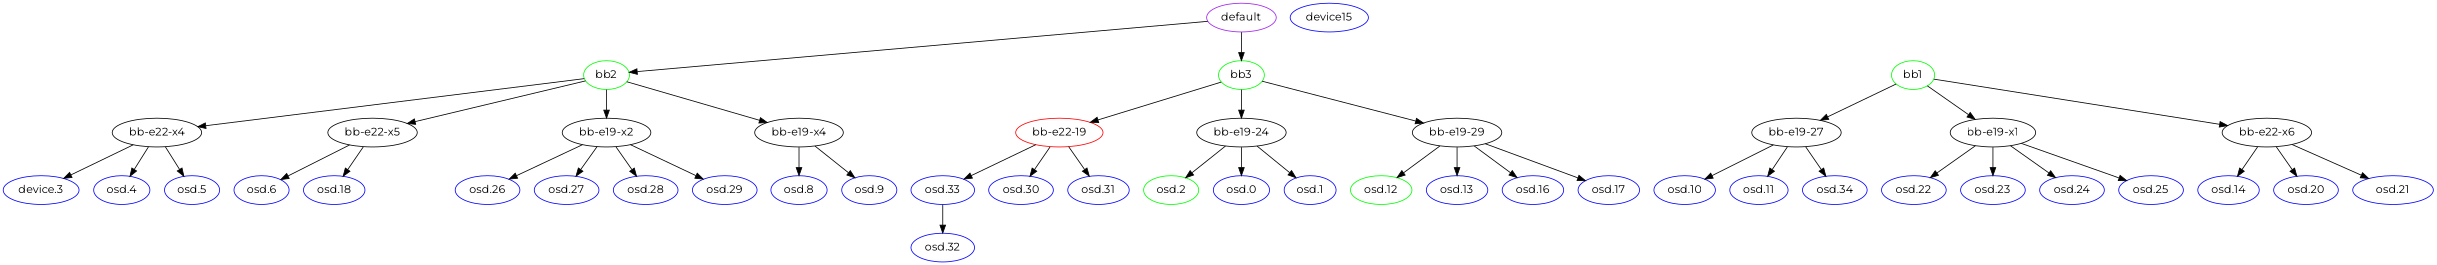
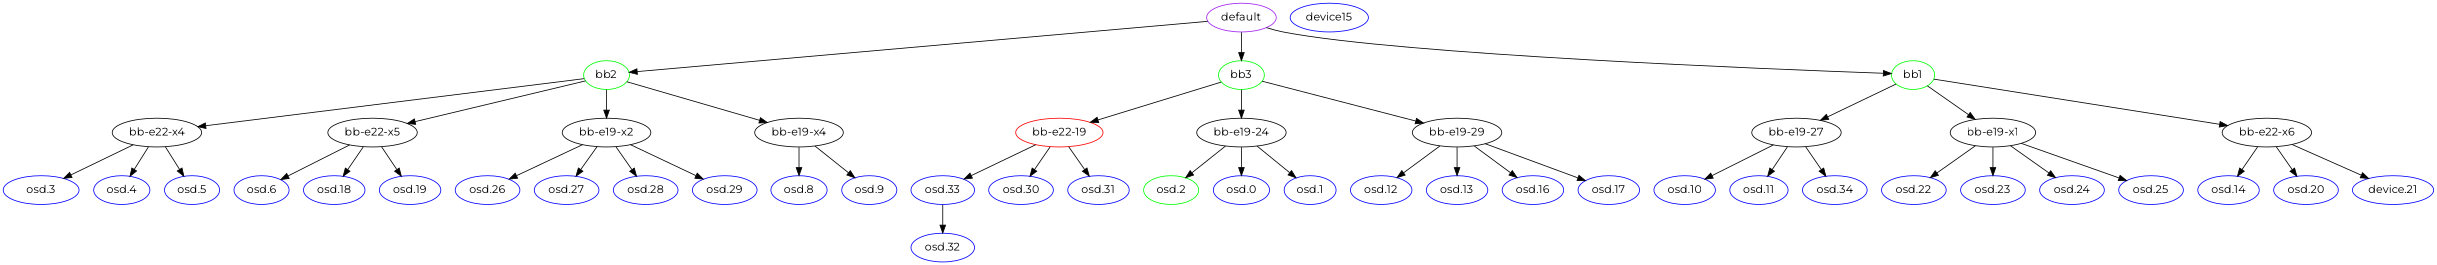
none -> (1574, 59)
(41, 190) -> (41, 190)
none -> (410, 190)
(1381, 190) -> (1381, 190)
(2393, 190) -> (2393, 190)
